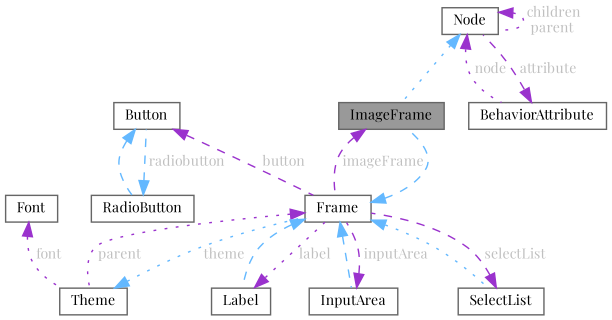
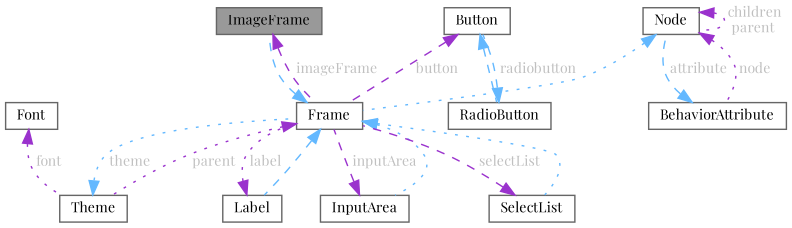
(506, 61) -> (664, 67)
(426, 74) -> (508, 91)
(347, 262) -> (424, 155)
